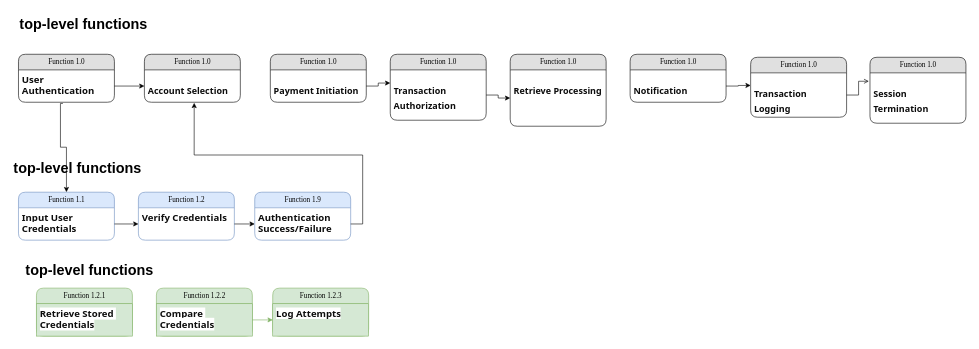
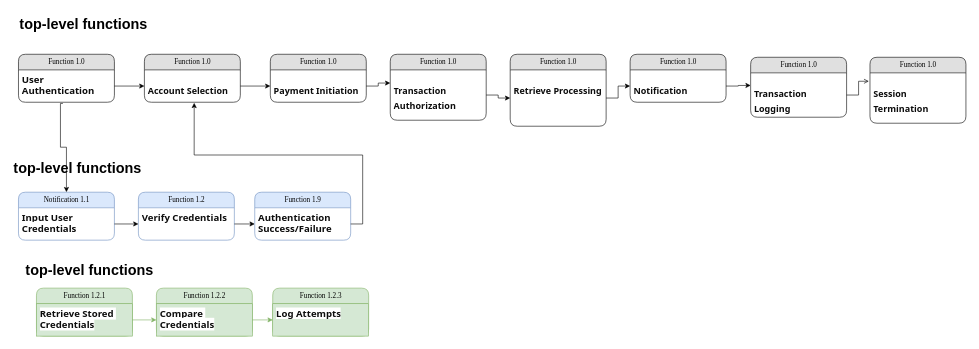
none -> (264, 86)
none -> (620, 86)
(67, 200) -> (67, 200)
none -> (150, 320)
